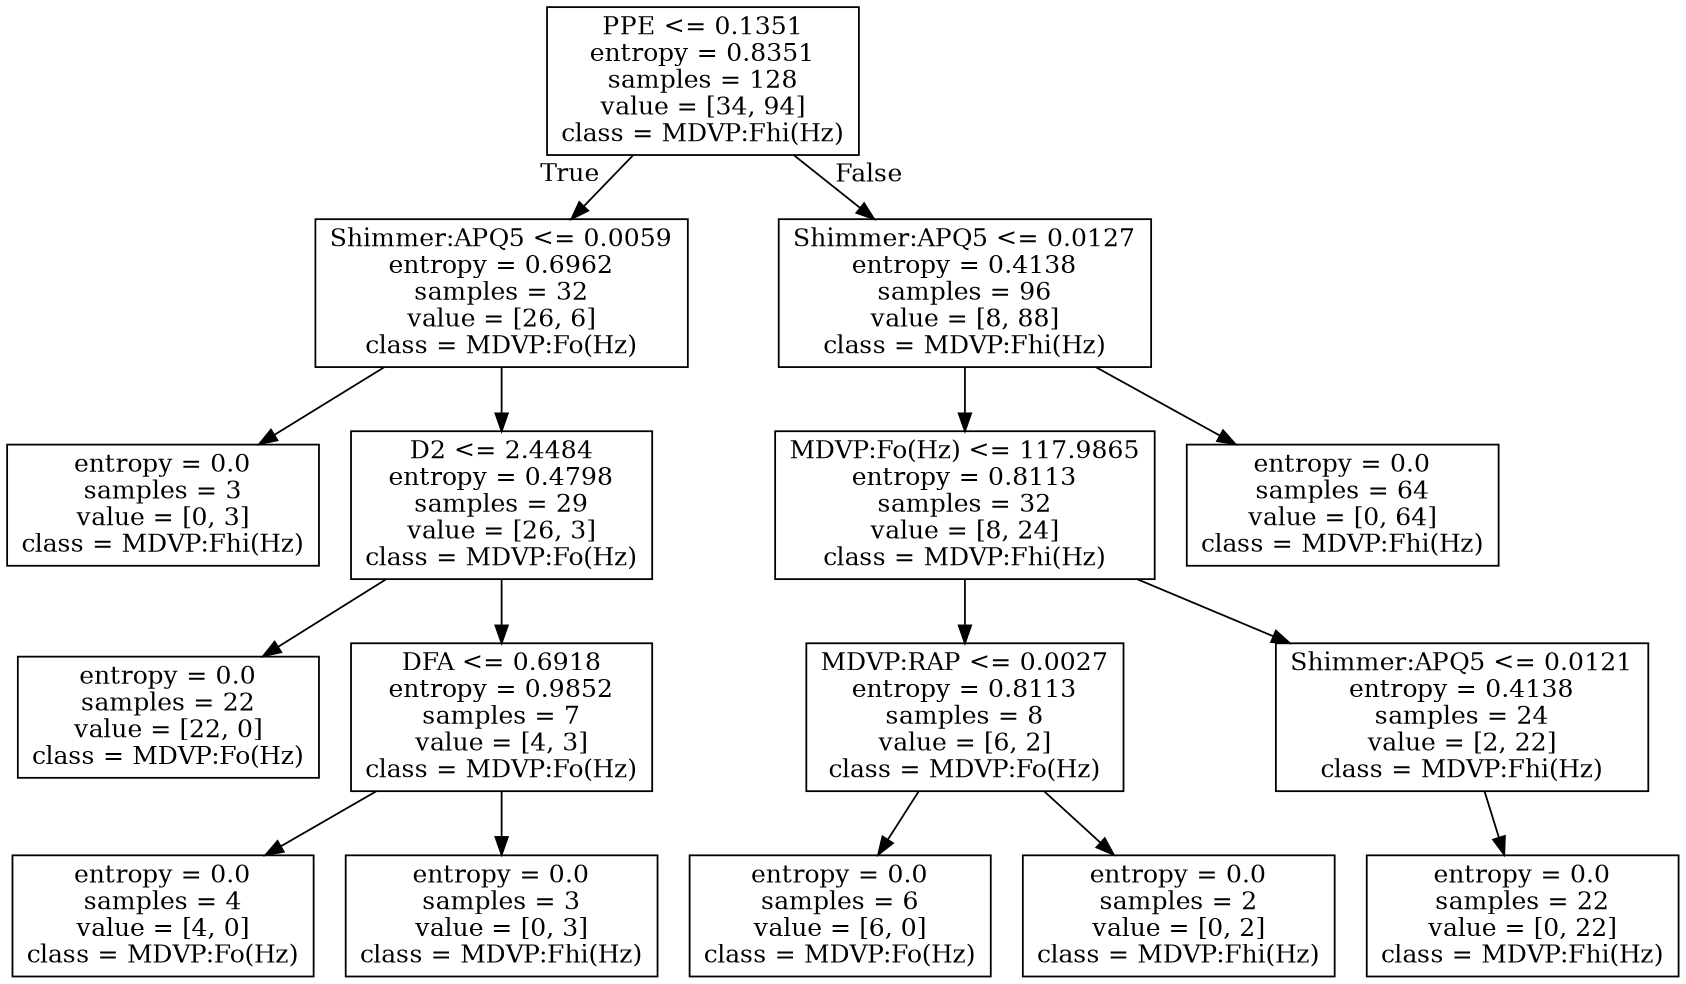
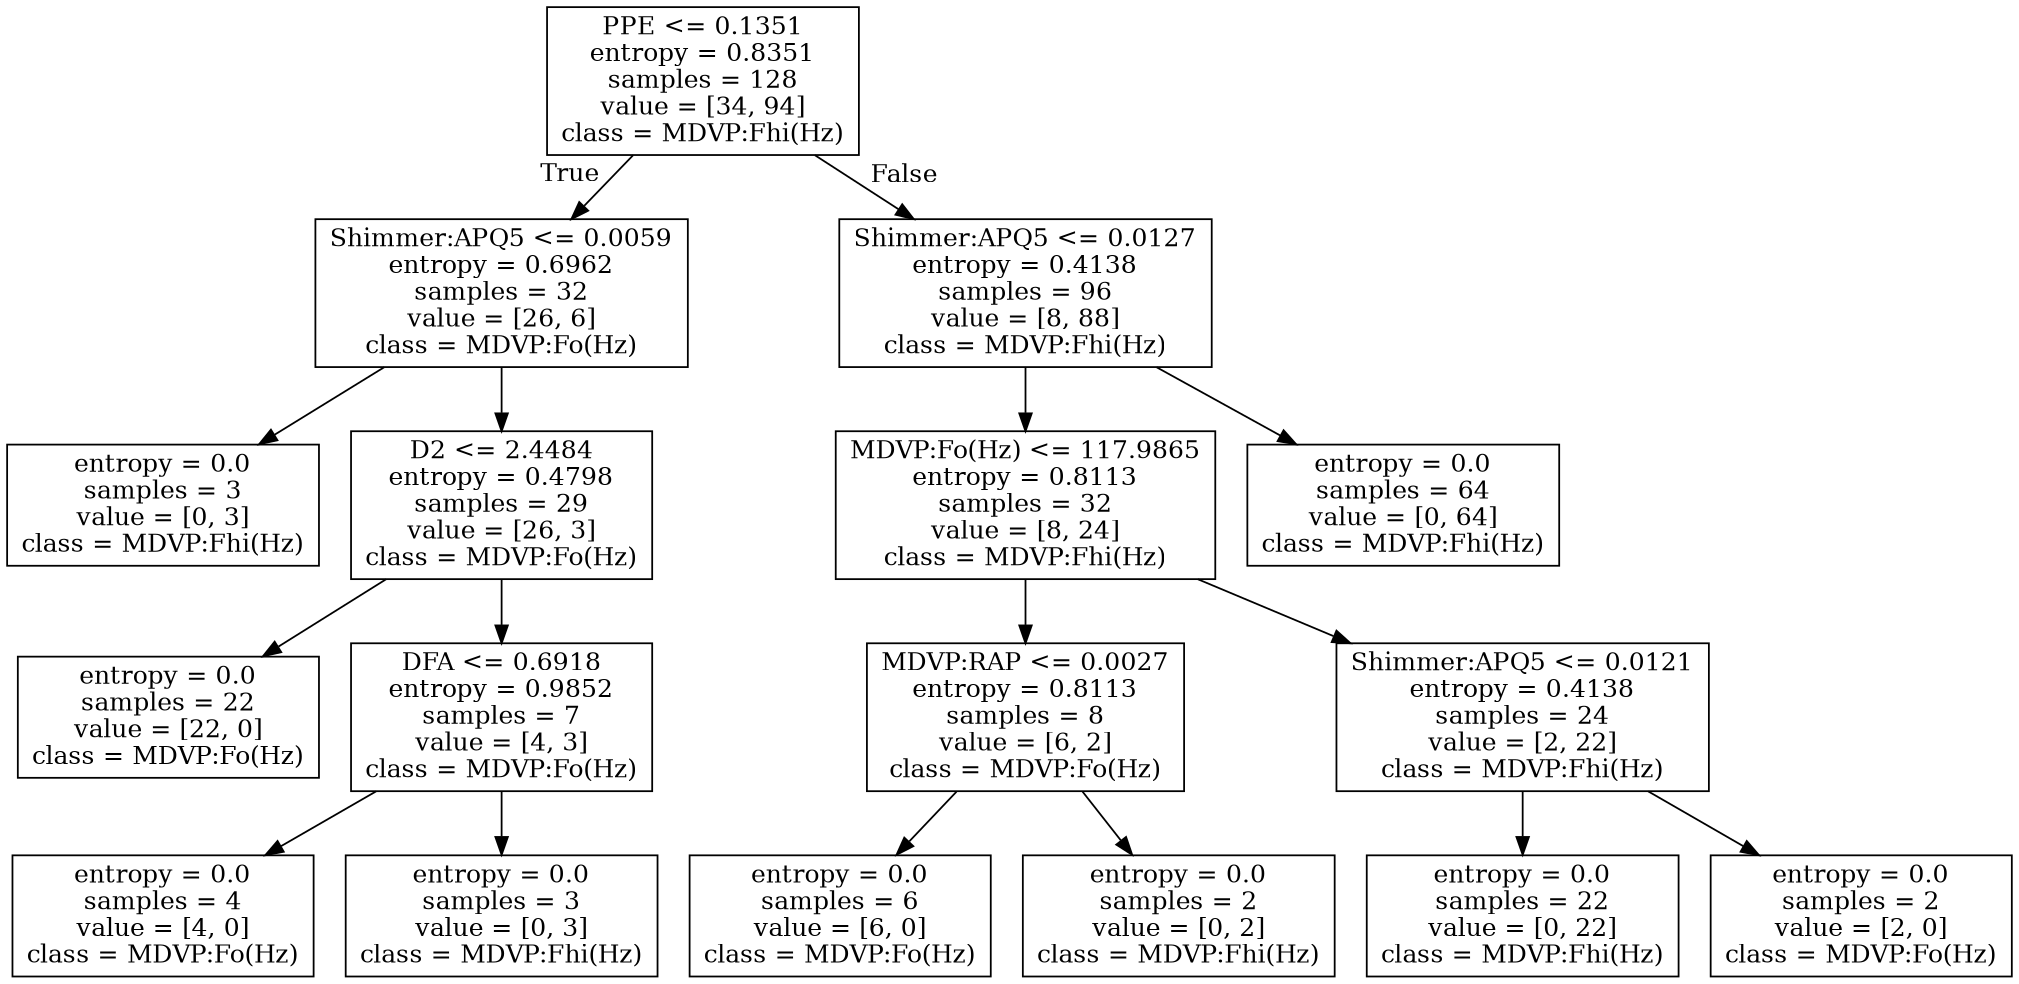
none -> (1861, 916)
